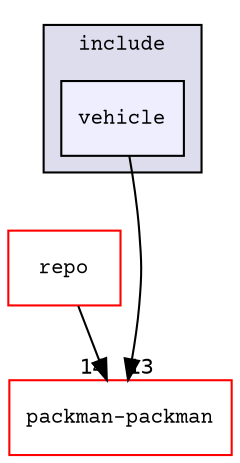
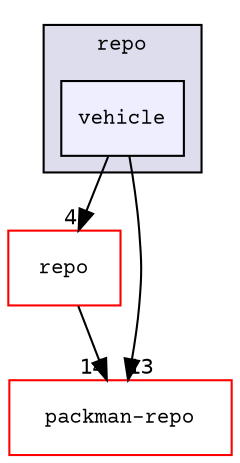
(123, 45) -> (123, 45)
none -> (97, 185)
(121, 418) -> (121, 418)
